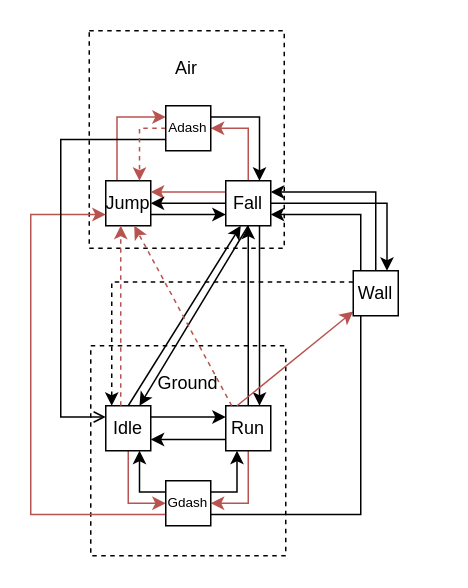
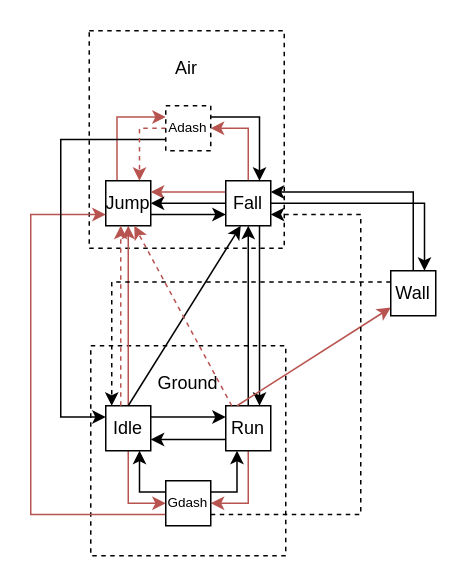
(188, 128) -> (188, 128)
(376, 293) -> (413, 293)
(196, 312) -> none
none -> (128, 318)
(361, 399) -> (361, 399)
(96, 417) -> (94, 417)
